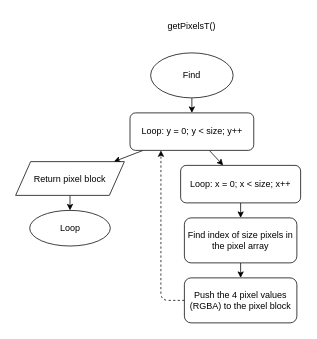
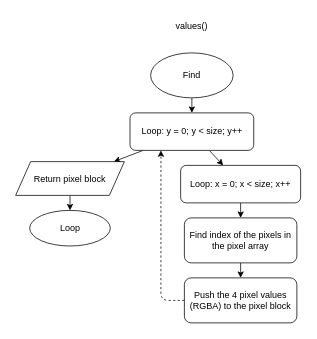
(192, 27) -> (192, 27)
(240, 240) -> (240, 240)
